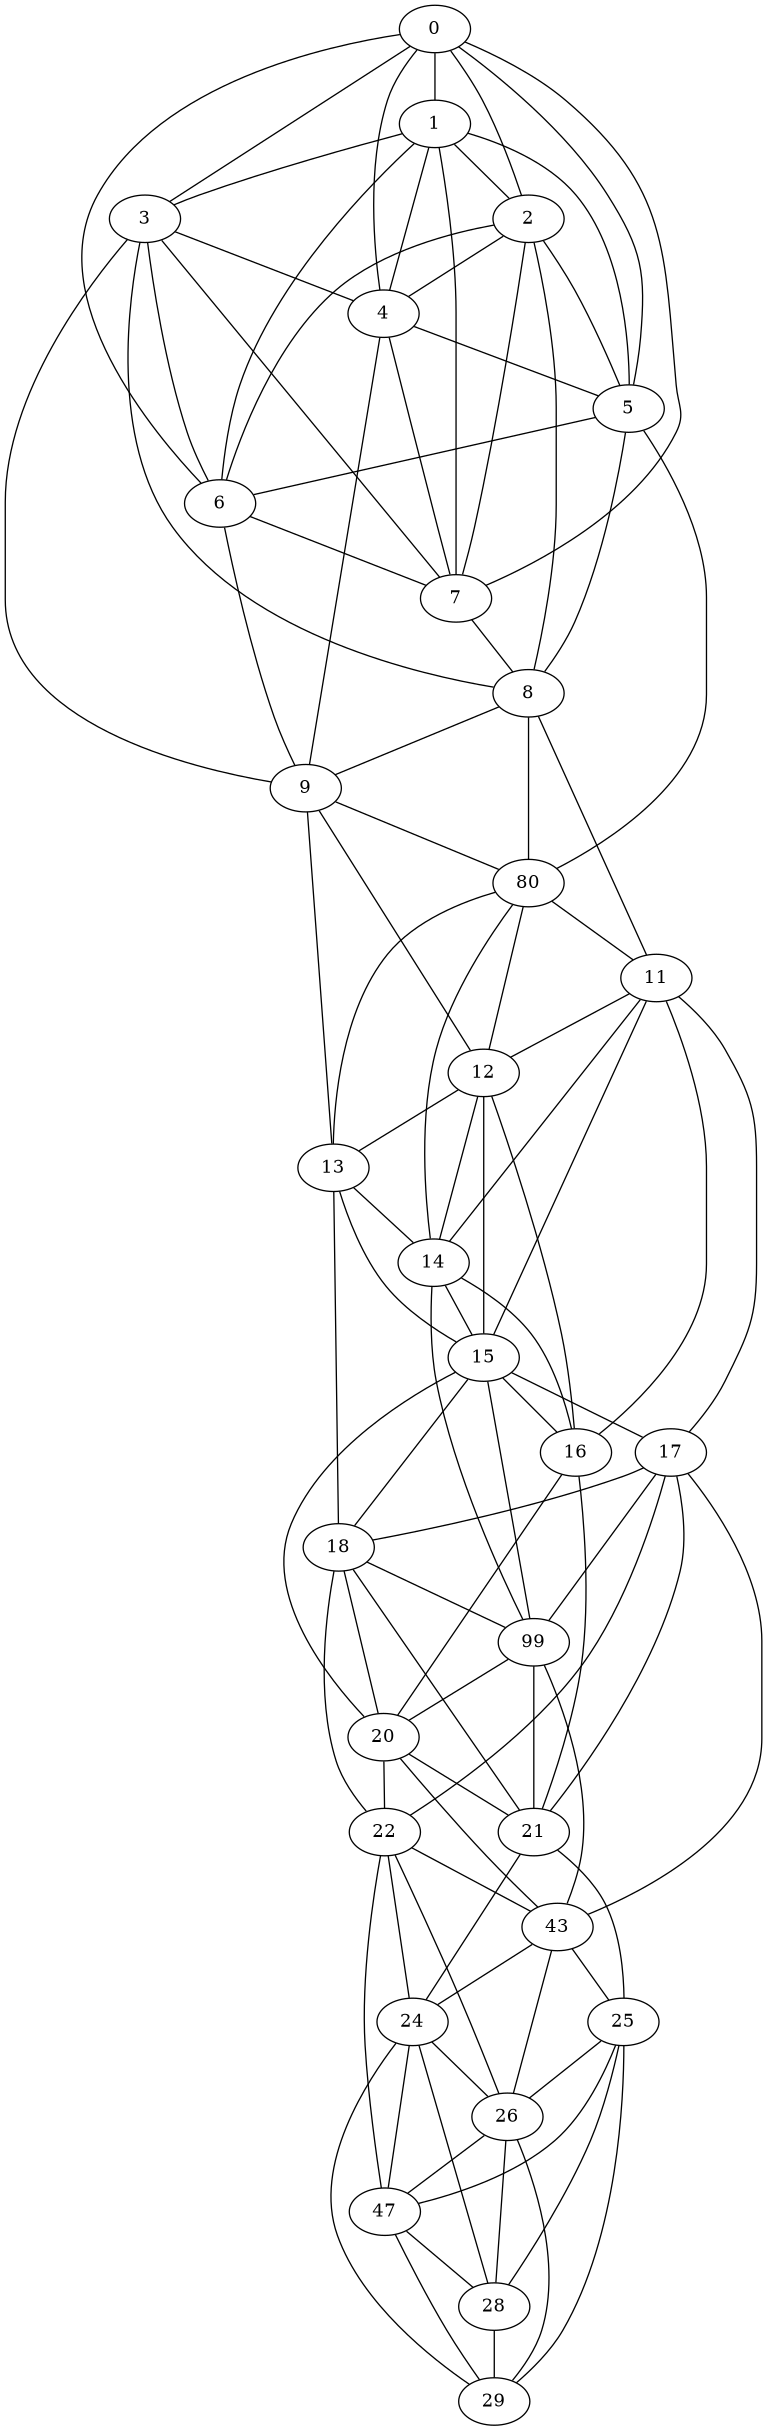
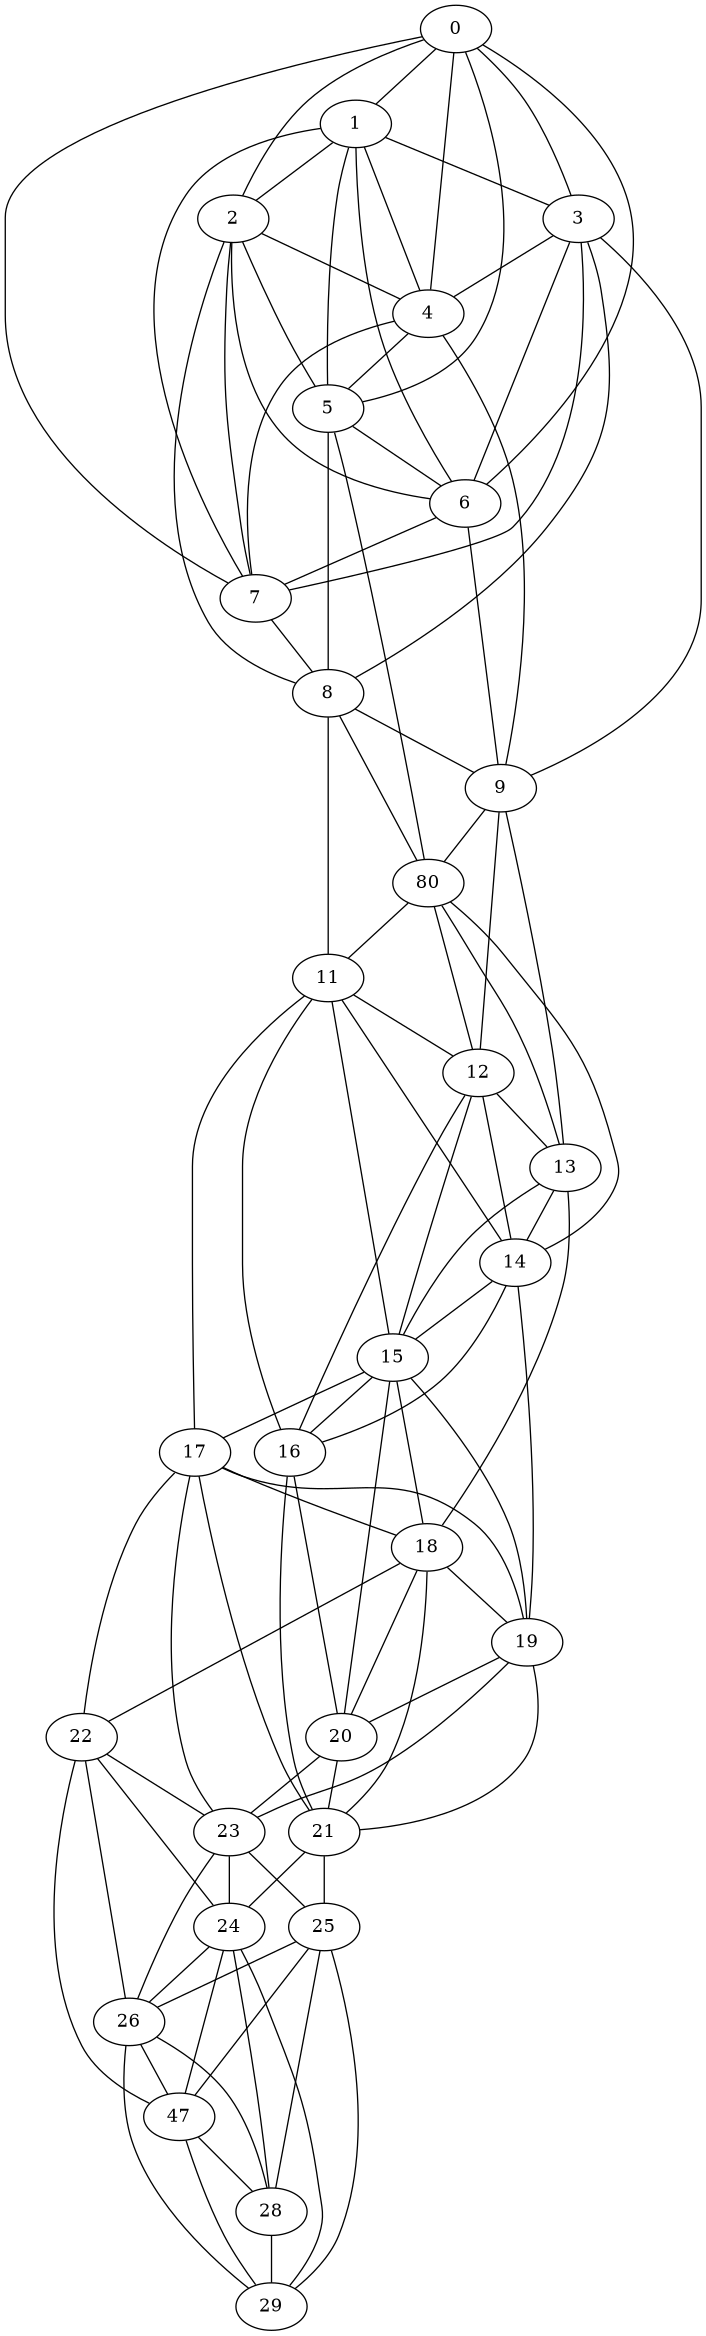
(534, 1642) -> (527, 1642)
(384, 1785) -> none
(558, 1927) -> (229, 1832)
